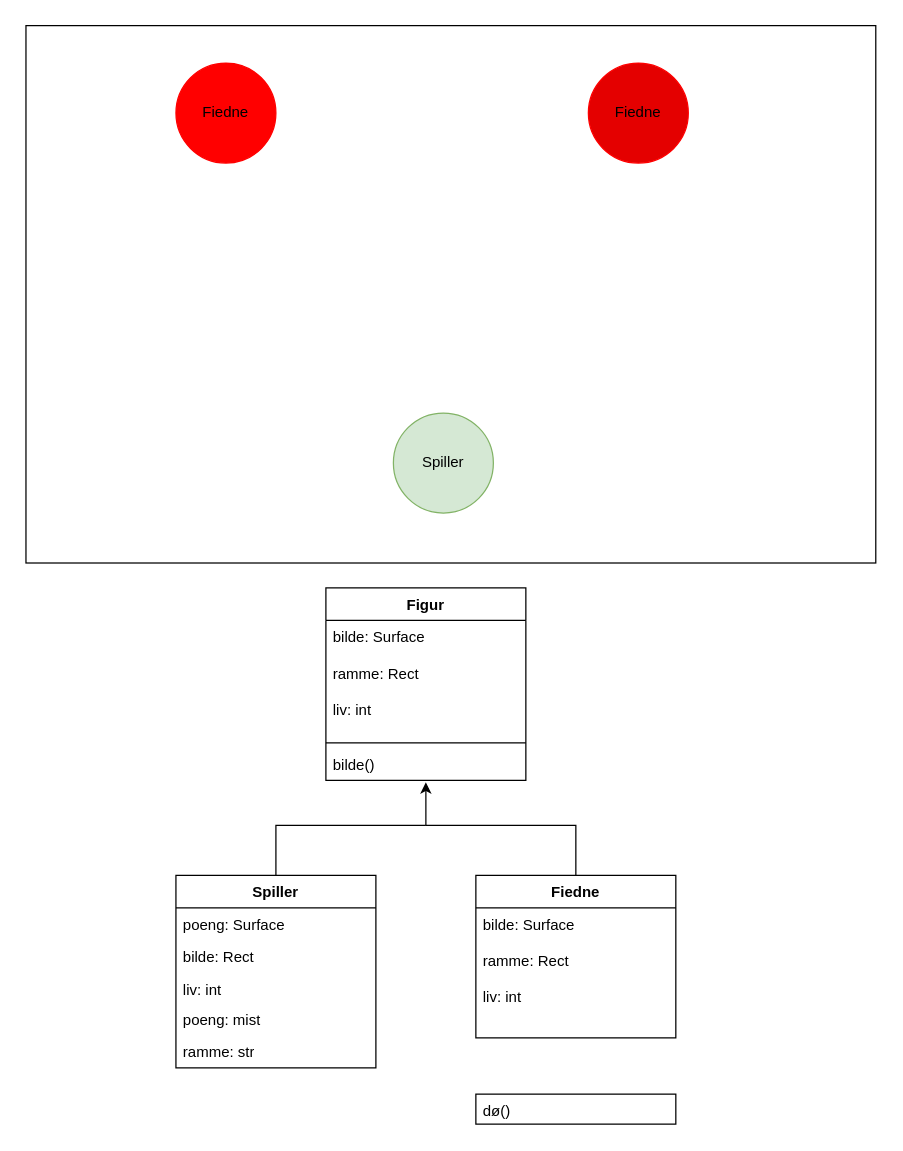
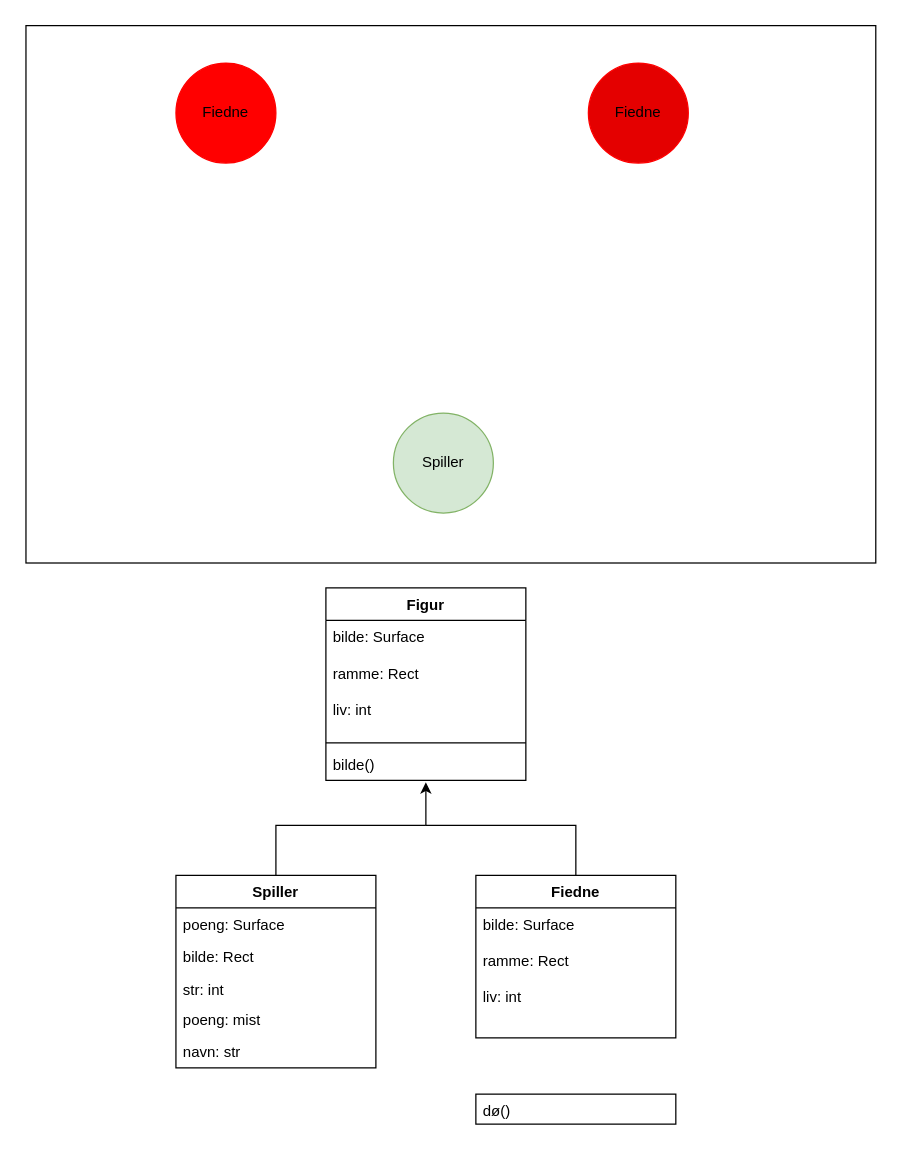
(207, 991) -> (211, 991)
(221, 1053) -> (217, 1053)
